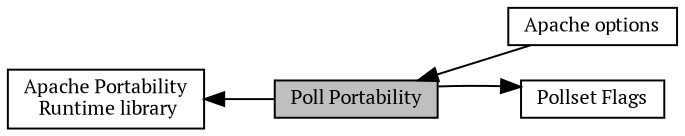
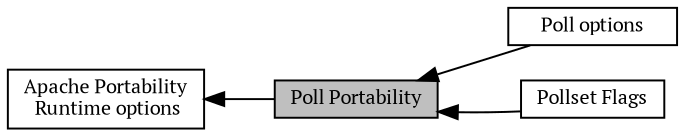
(593, 26) -> (593, 26)
(469, 86) -> (489, 112)
(106, 99) -> (106, 99)
